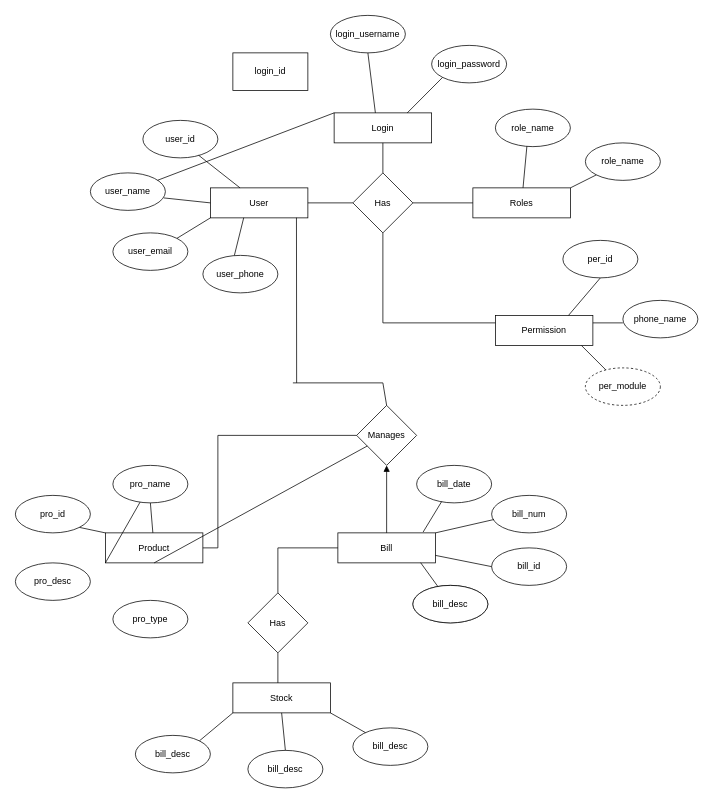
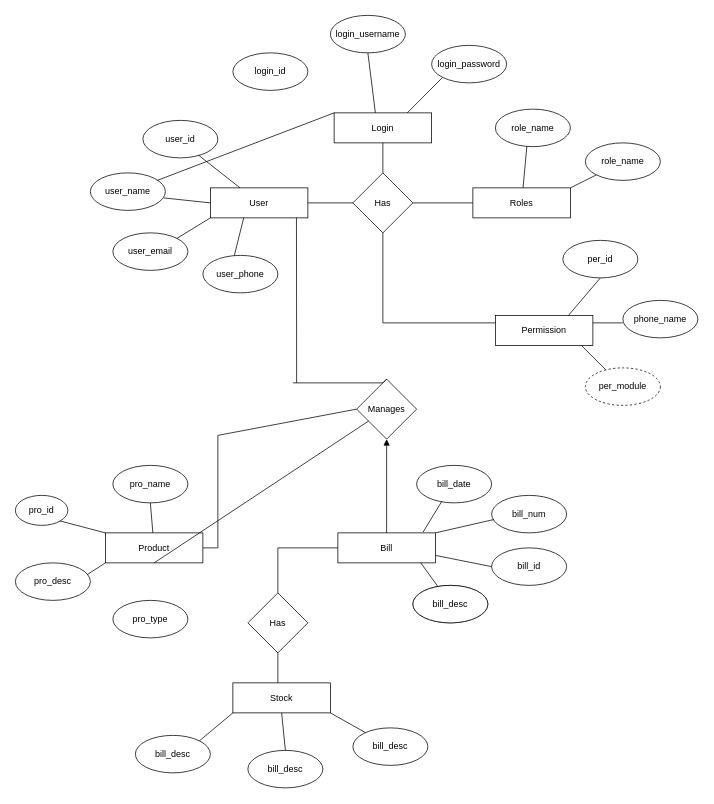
(270, 72) -> (270, 72)
(387, 435) -> (387, 409)
(53, 514) -> (42, 510)
(122, 533) -> (97, 569)
